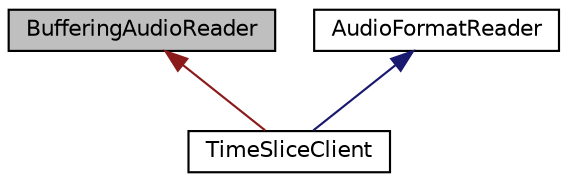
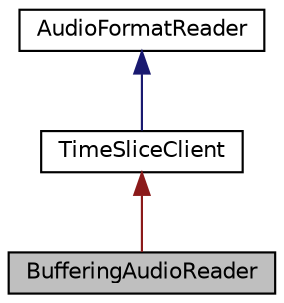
(224, 98) -> (142, 224)
